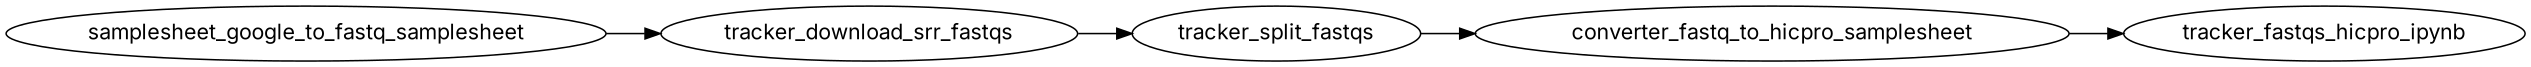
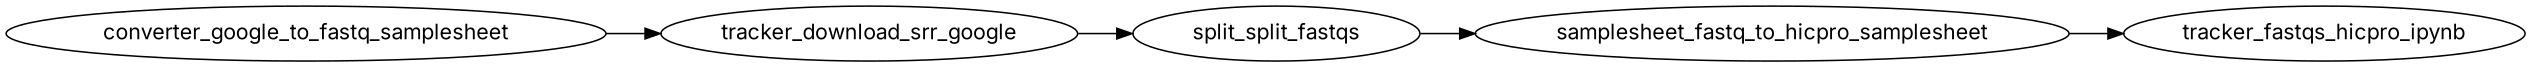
(306, 34) -> (306, 34)
(869, 34) -> (869, 34)
(1276, 34) -> (1276, 34)
(1772, 34) -> (1772, 34)
